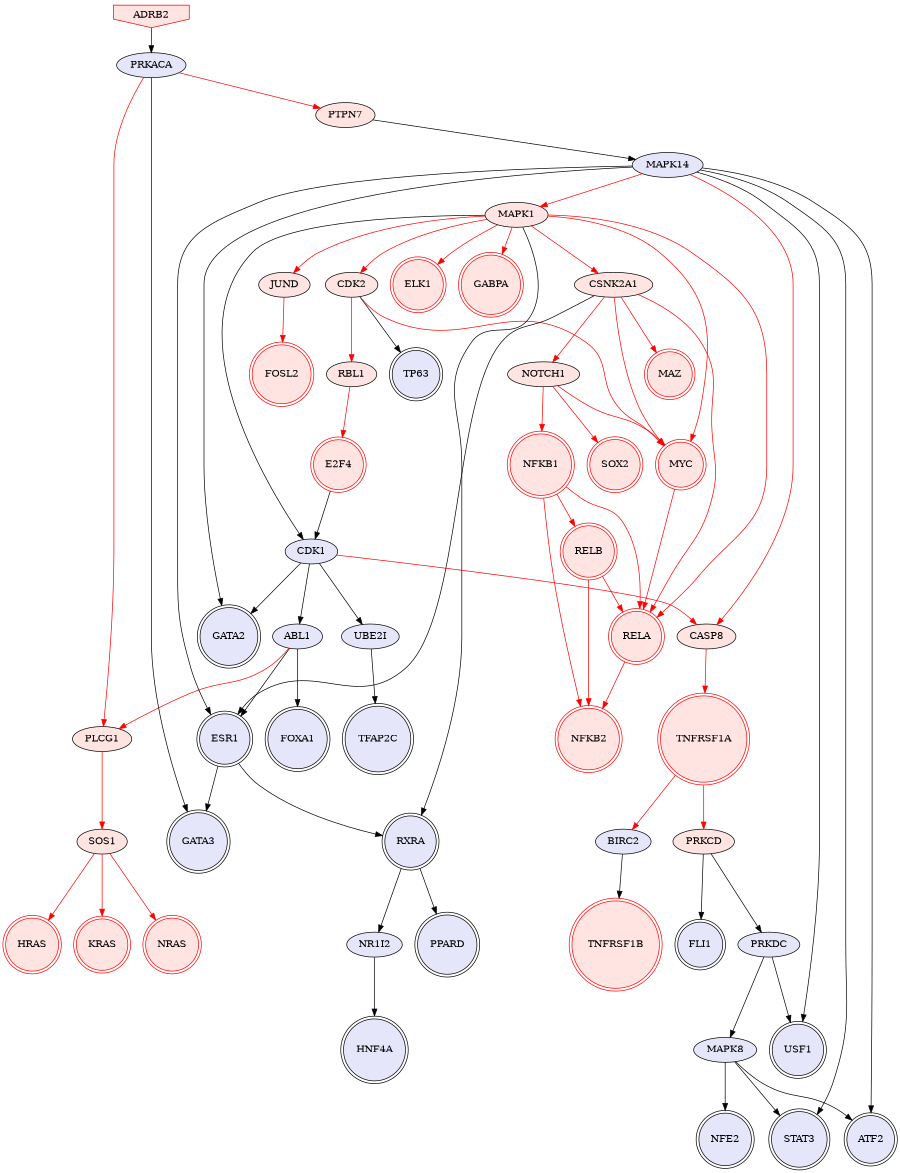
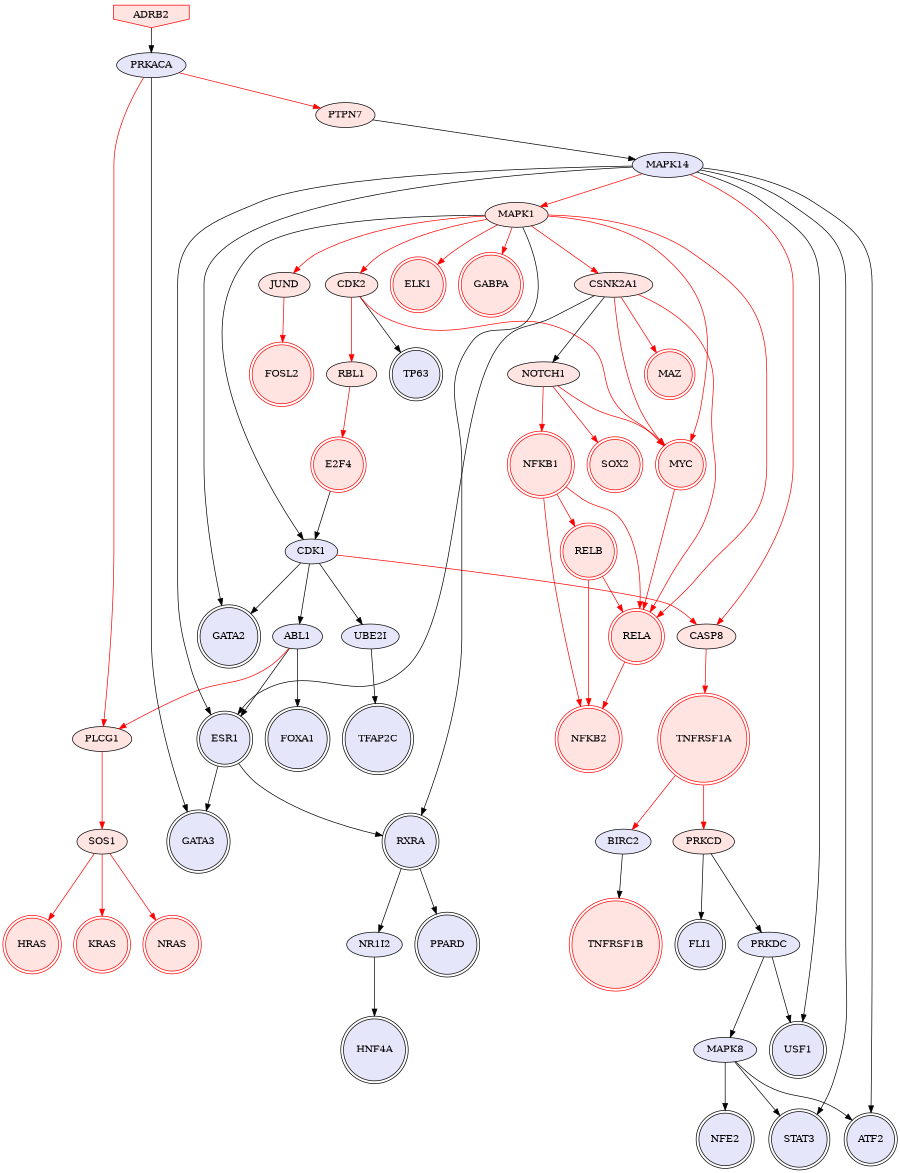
(581, 327) -> (581, 327)
